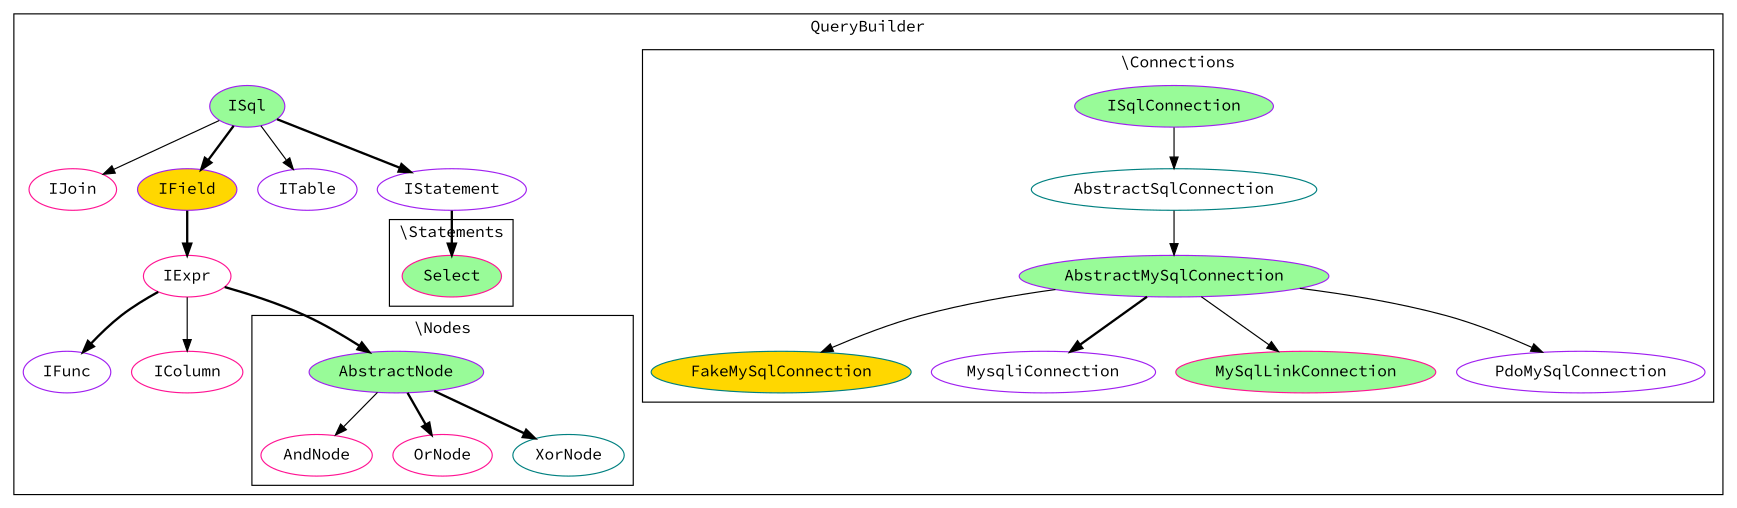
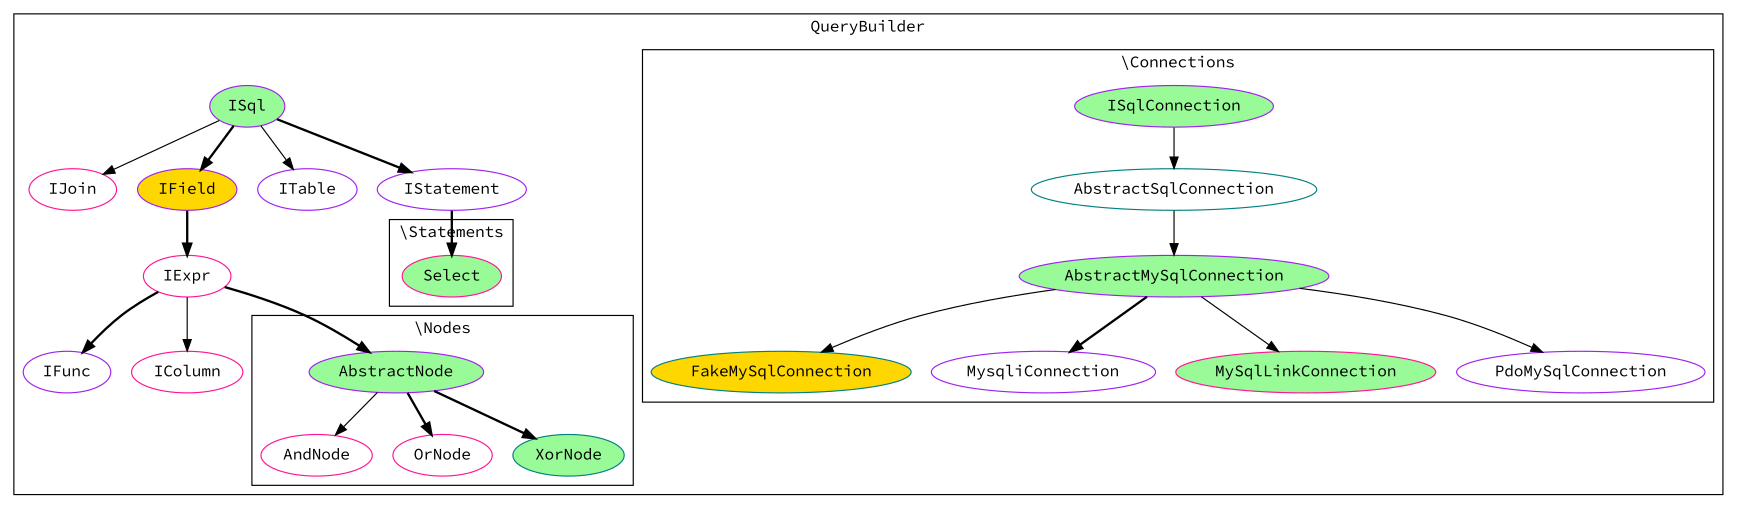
(569, 455) -> (569, 455)
